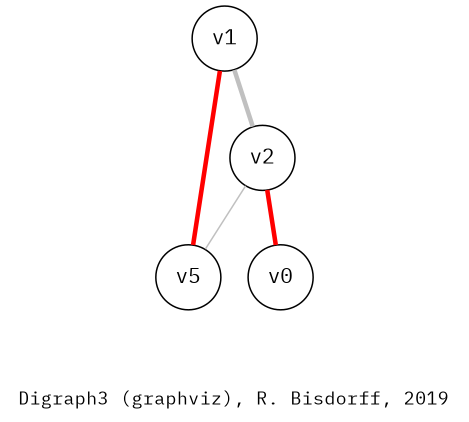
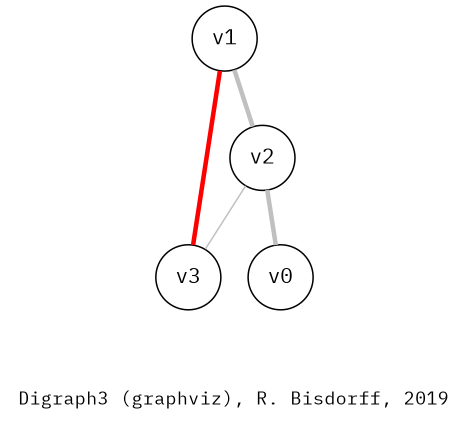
(272, 217) -> (272, 217)
(188, 277) -> (188, 277)
